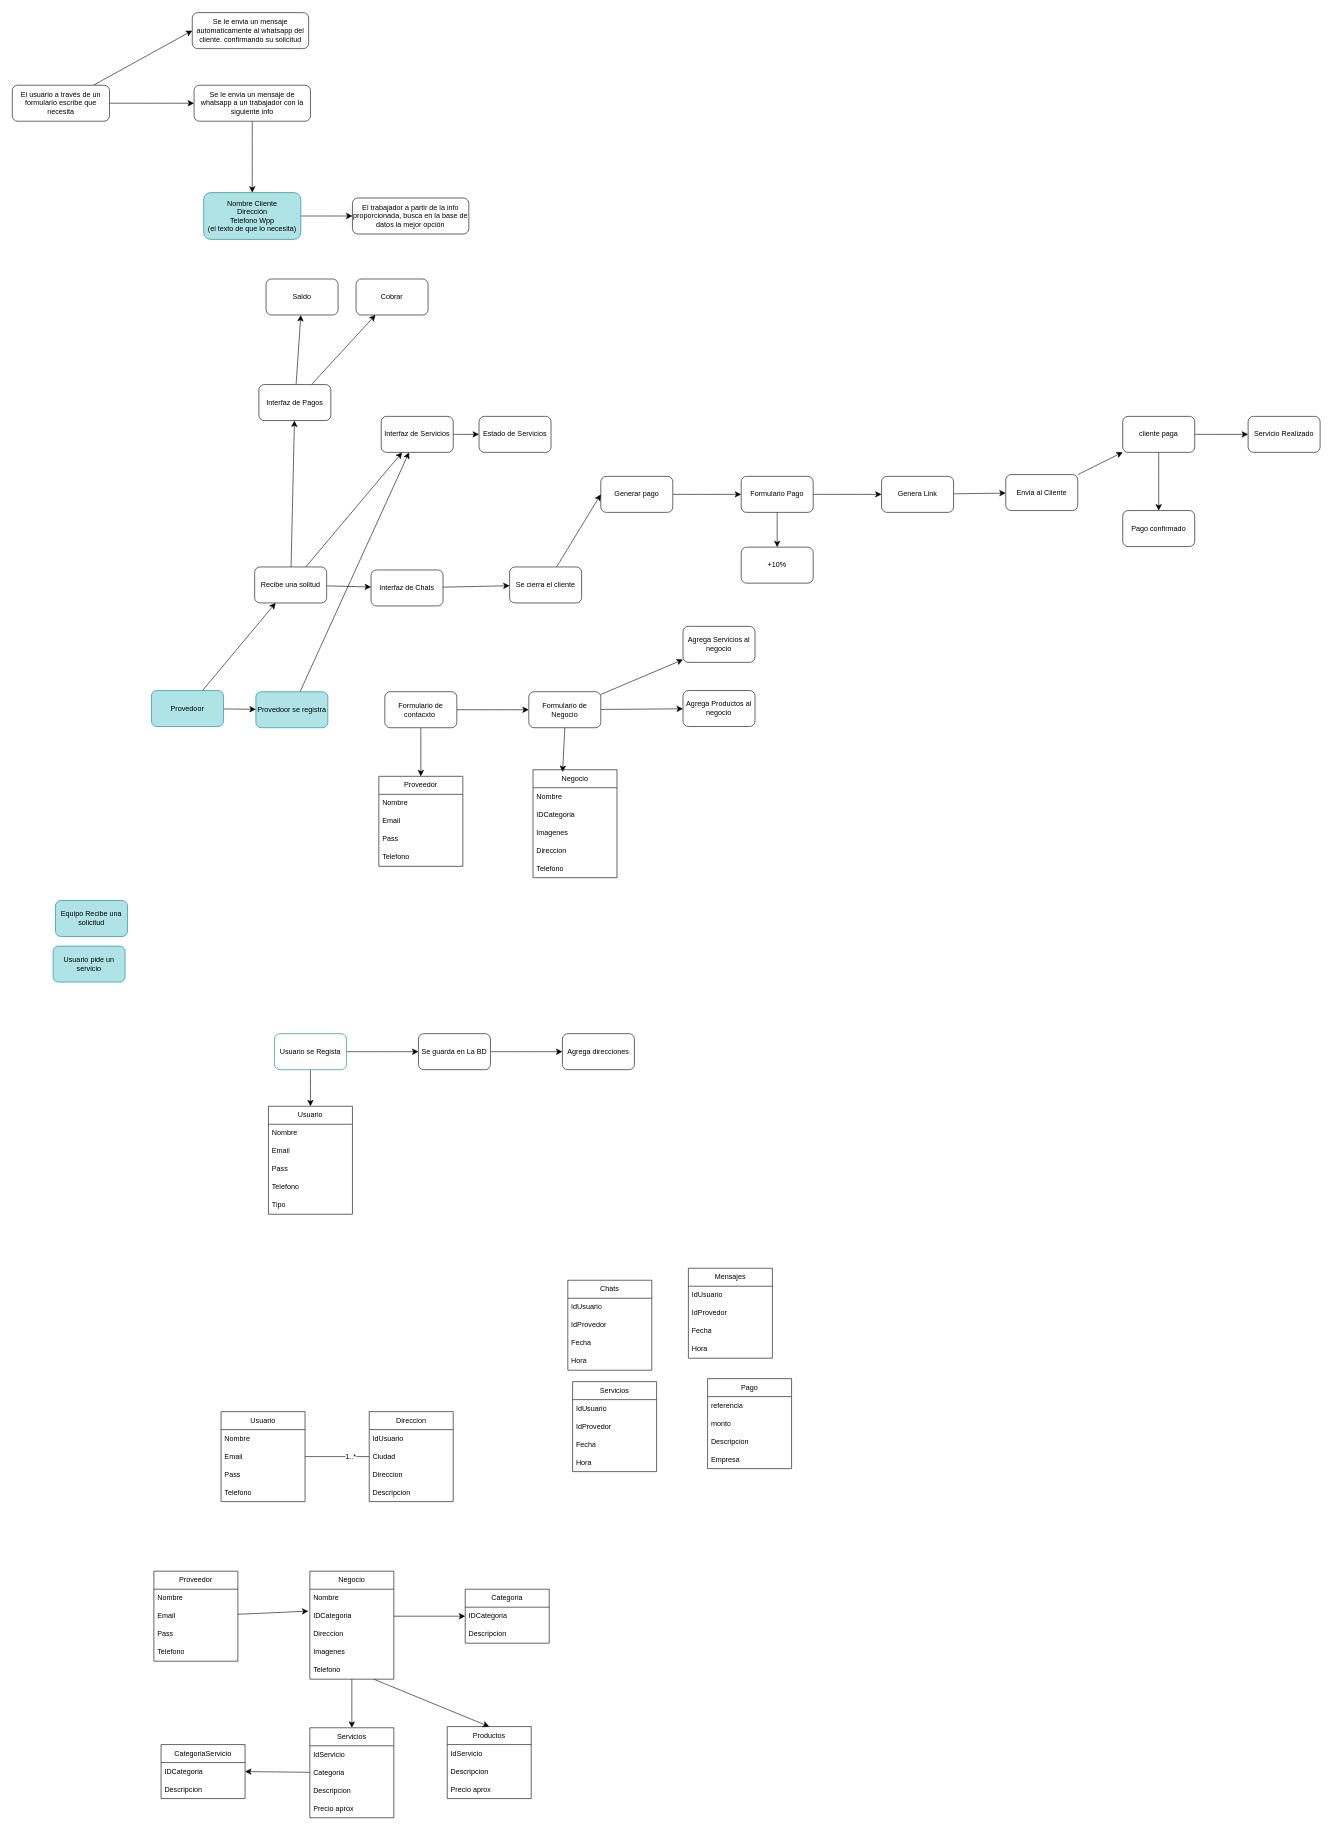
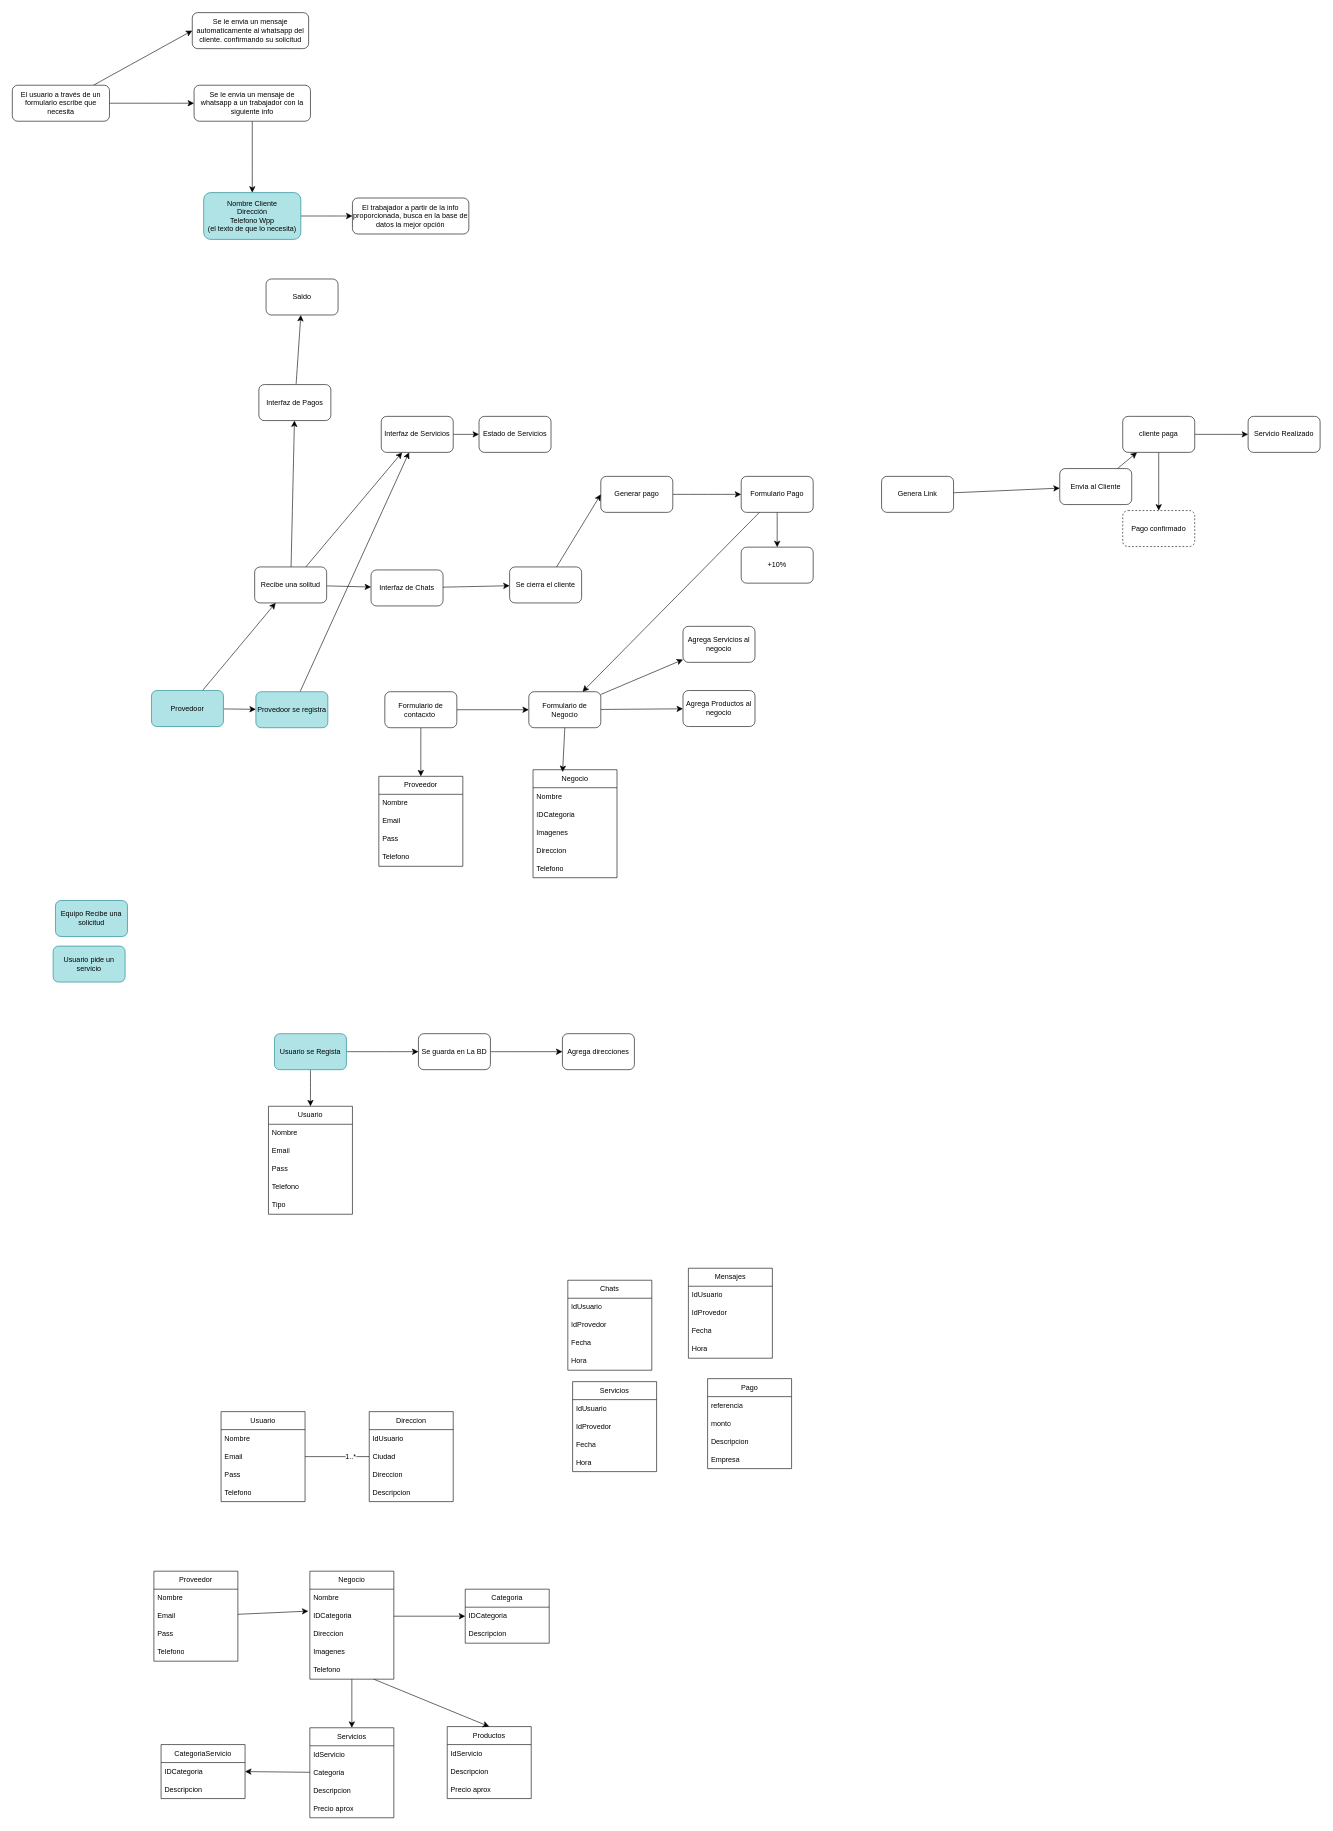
(392, 297) -> none
(334, 360) -> none
(1042, 492) -> (1096, 486)
(846, 494) -> (601, 673)
(1159, 528) -> (1159, 528)
(311, 1052) -> (311, 1052)
